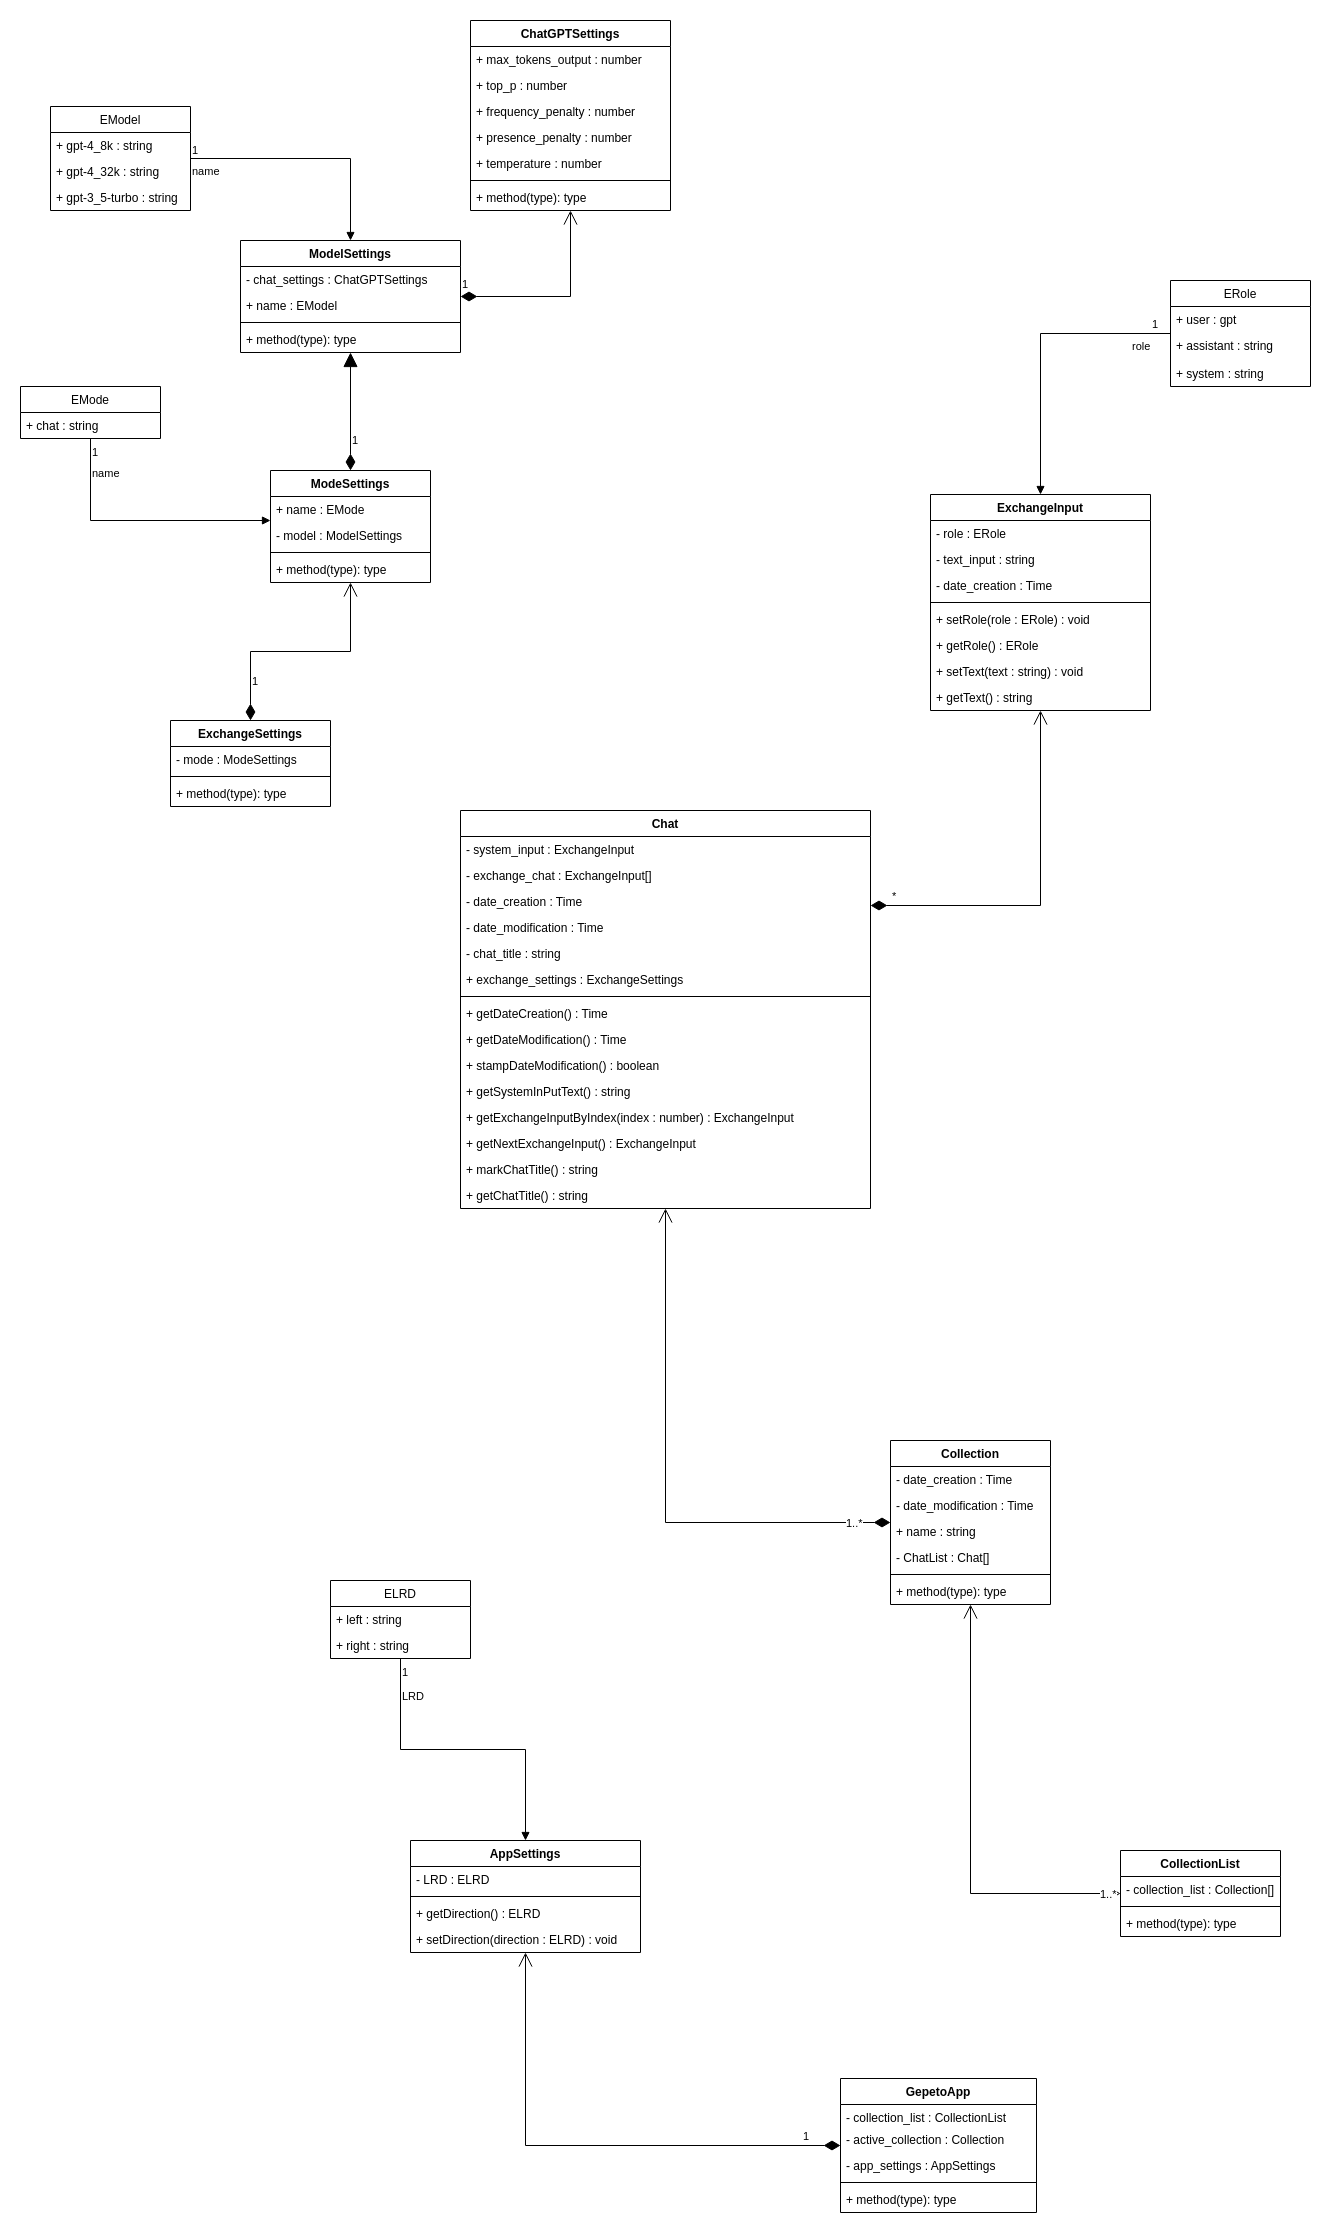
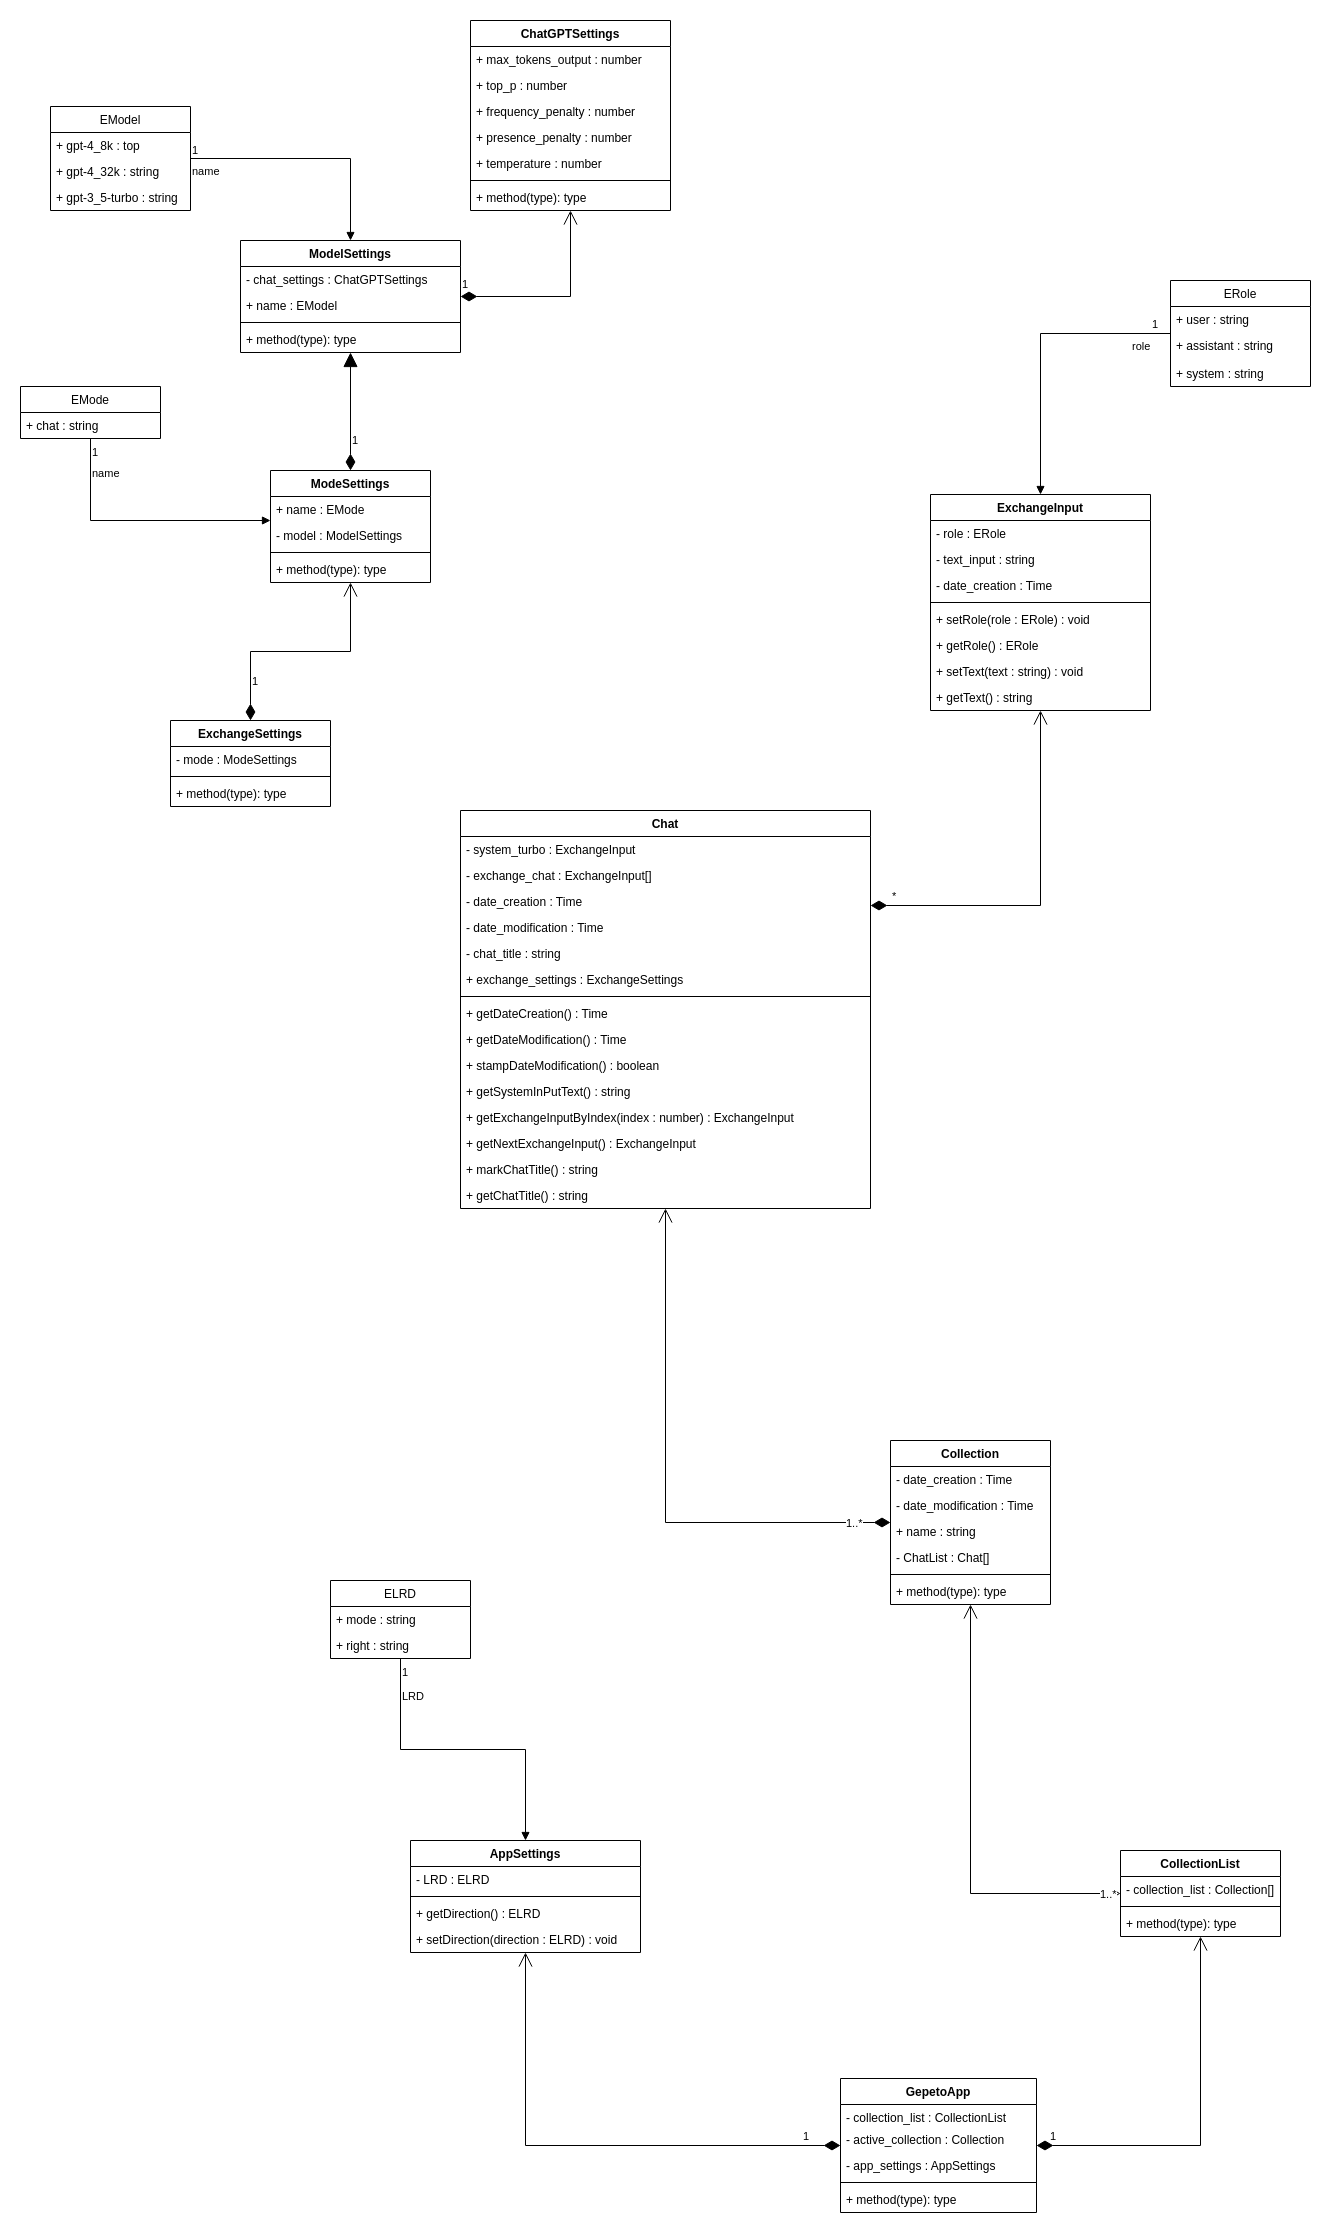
(112, 146) -> (104, 146)
(1210, 320) -> (1219, 320)
(559, 850) -> (561, 850)
(377, 1620) -> (379, 1620)
none -> (1201, 2116)
